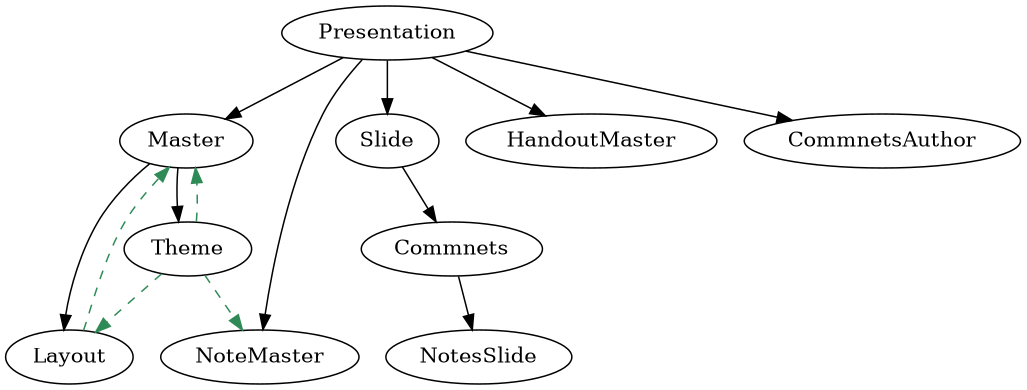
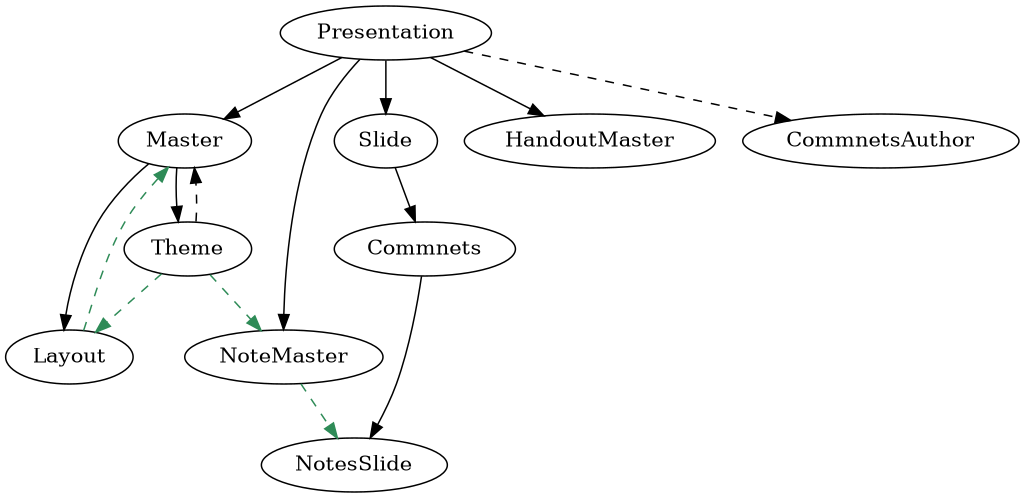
(621, 84) -> (620, 84)
(197, 202) -> (197, 202)
none -> (315, 405)
